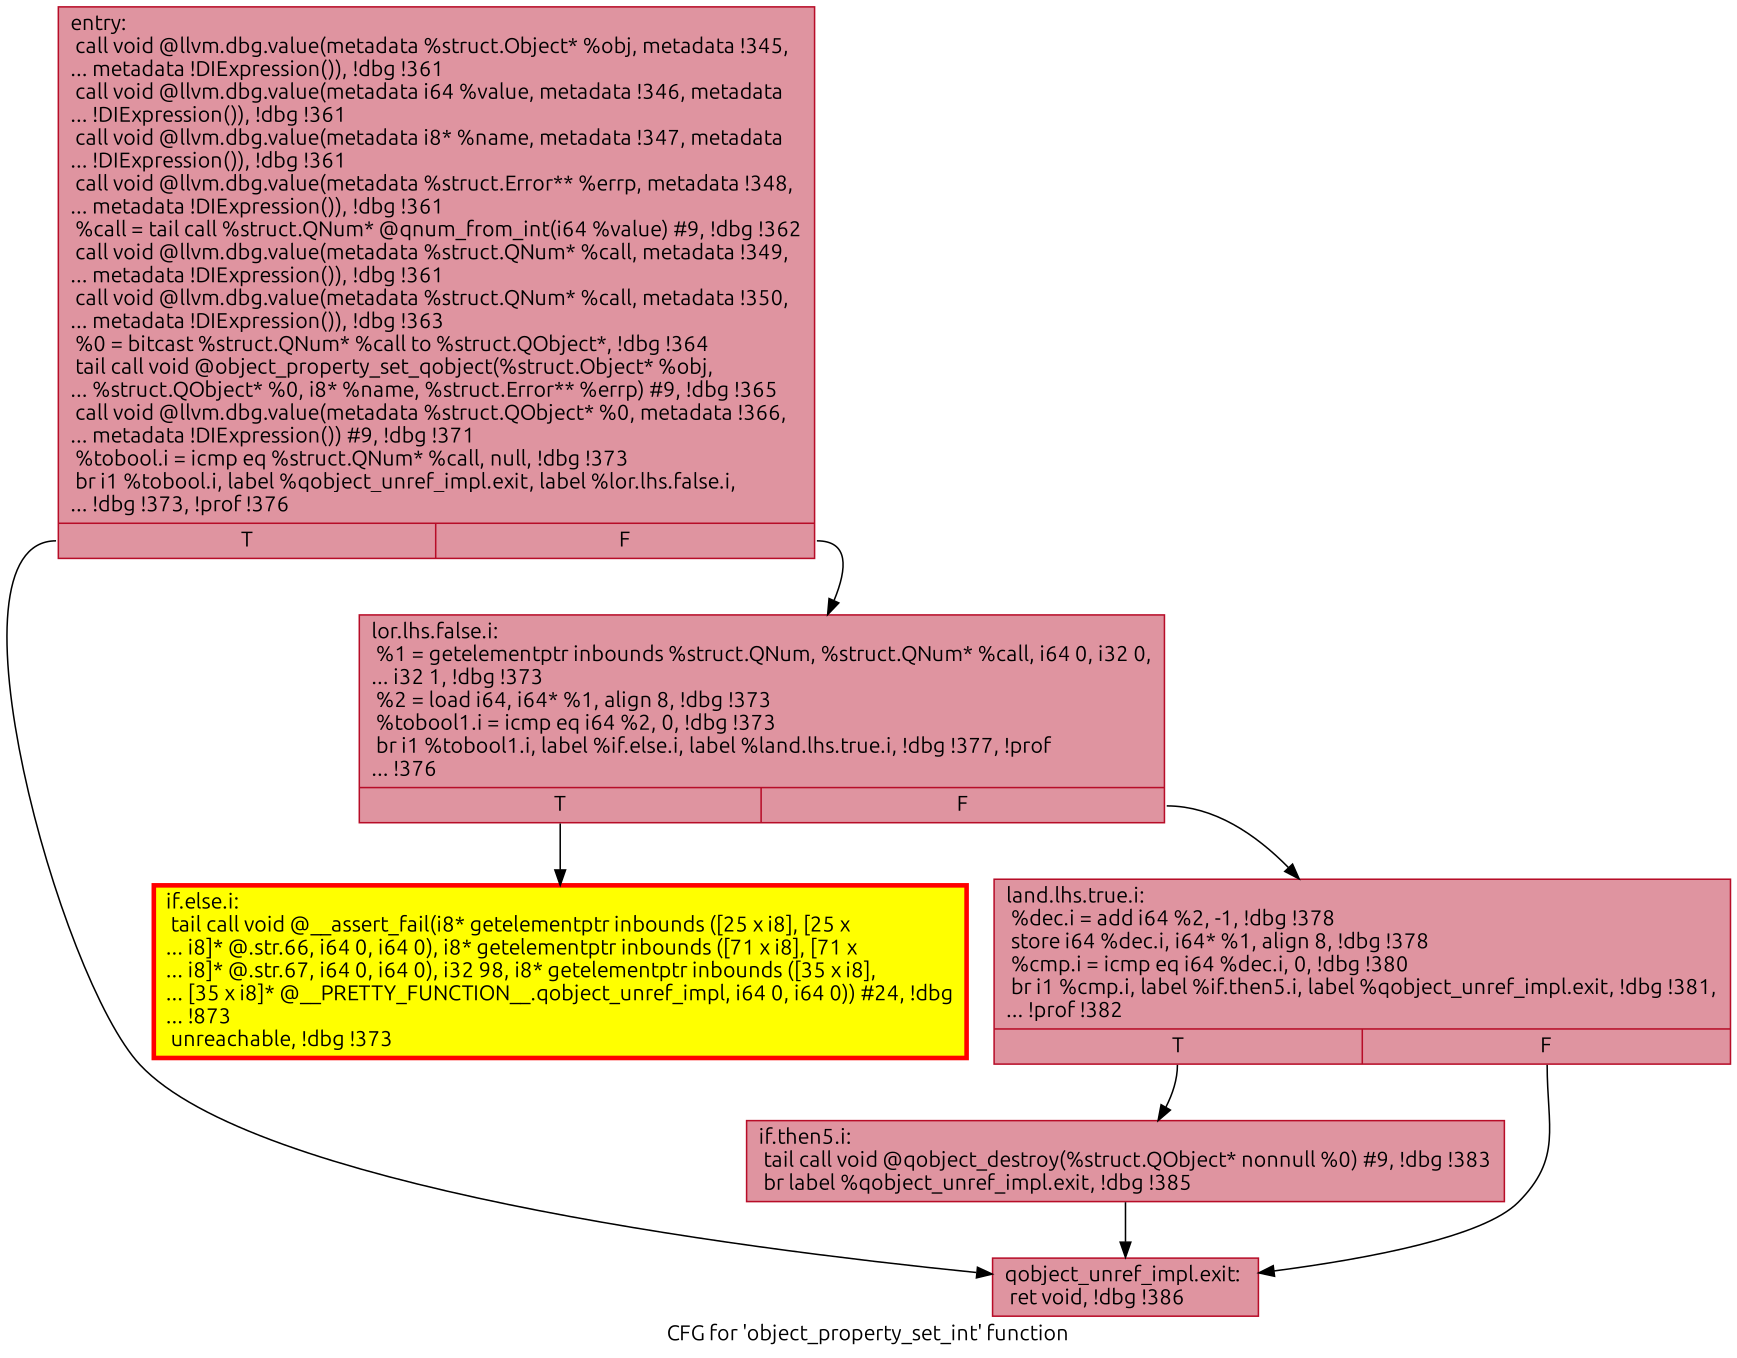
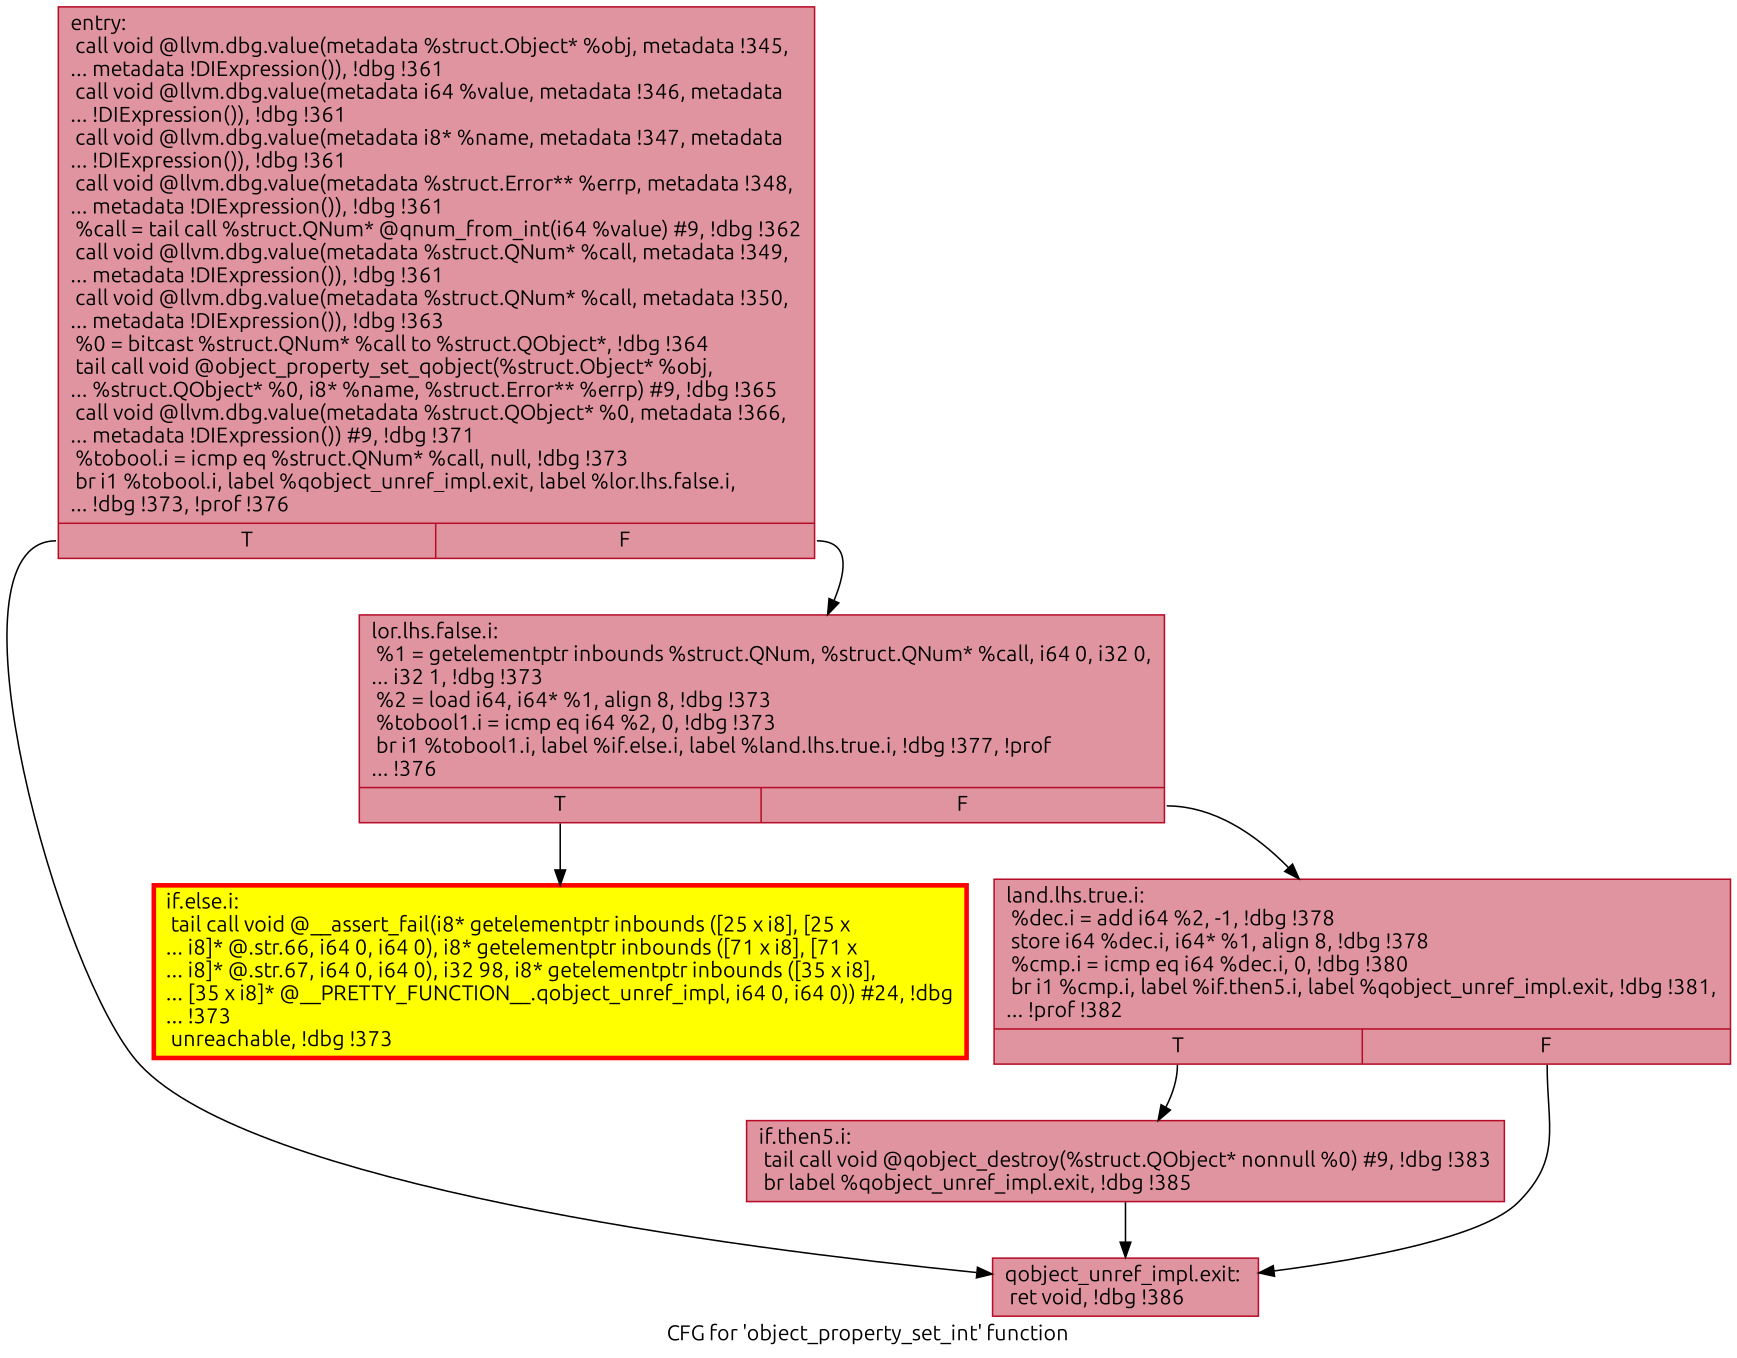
(199, 1017) -> (199, 1017)
